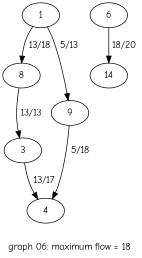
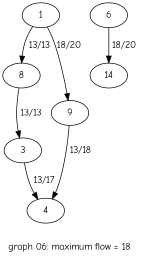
(40, 45) -> (40, 45)
(69, 45) -> (69, 45)
(80, 150) -> (80, 150)
